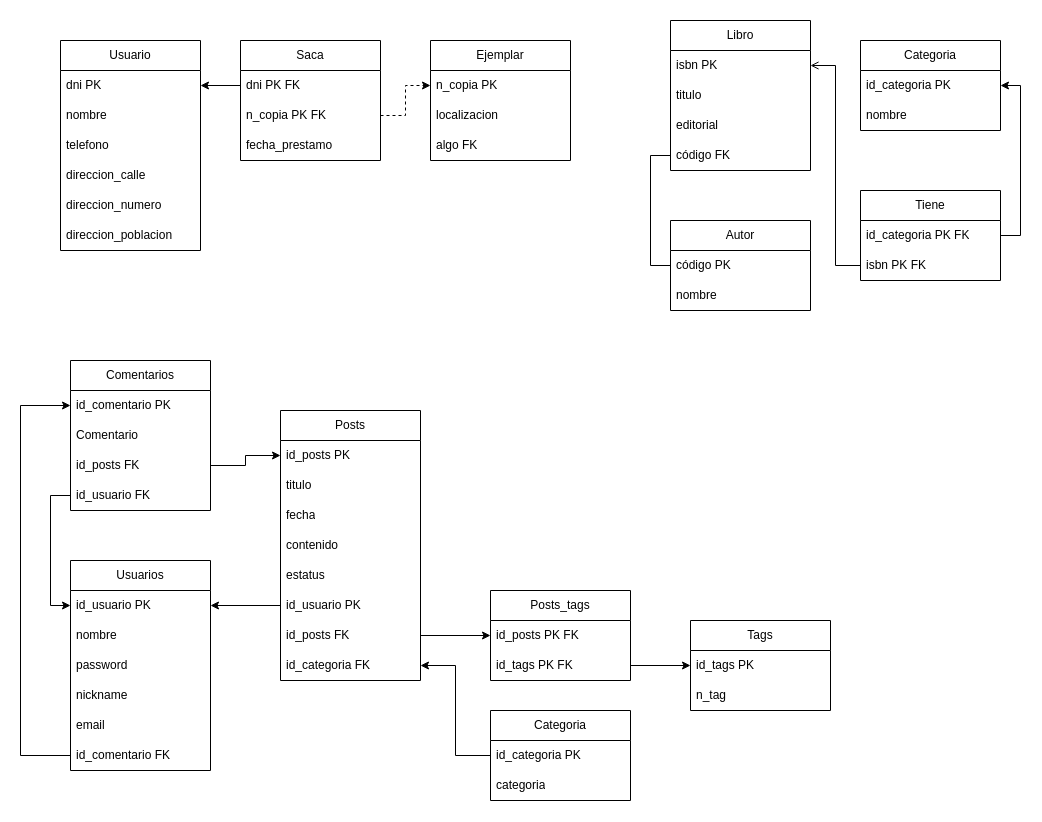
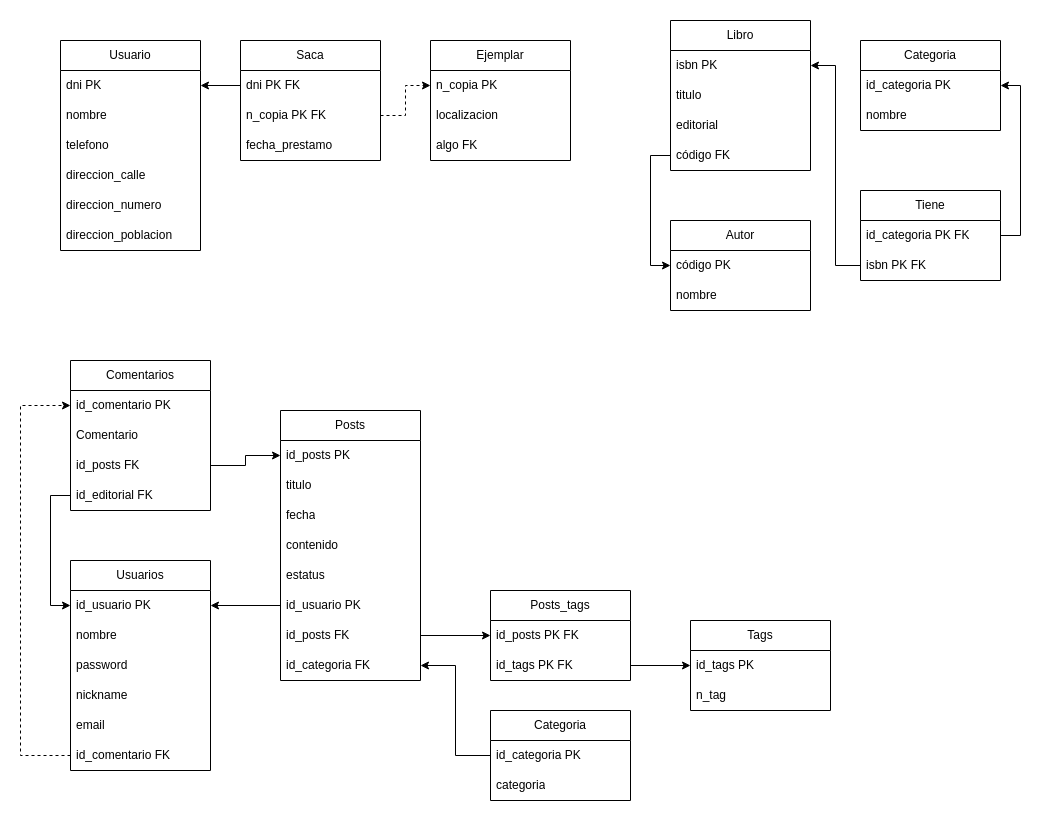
(817, 66) -> (819, 66)
(664, 266) -> (662, 266)
(116, 496) -> (119, 496)
(21, 584) -> (21, 584)
